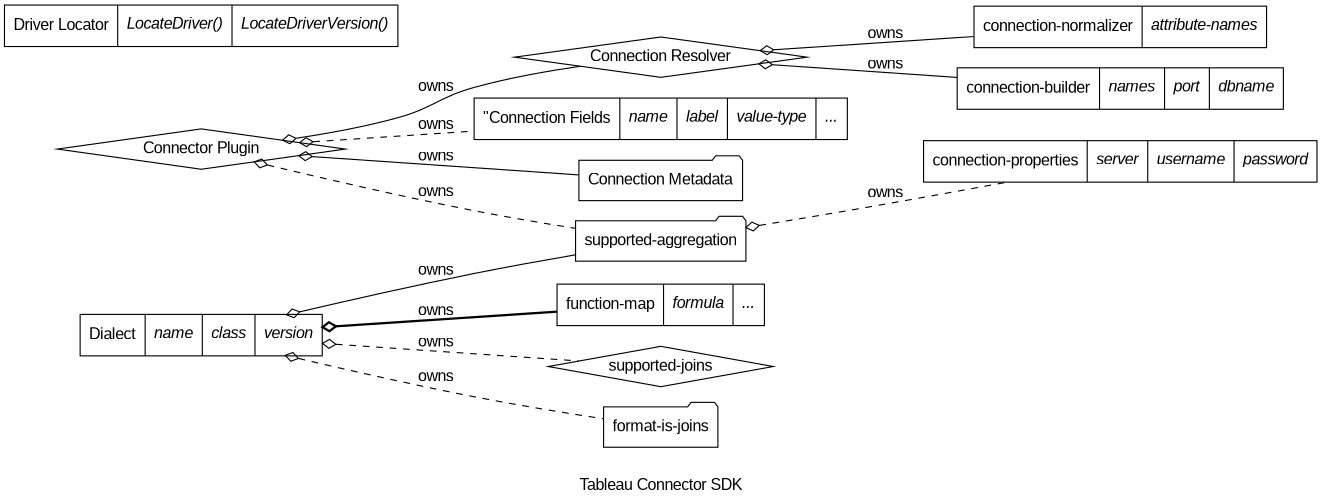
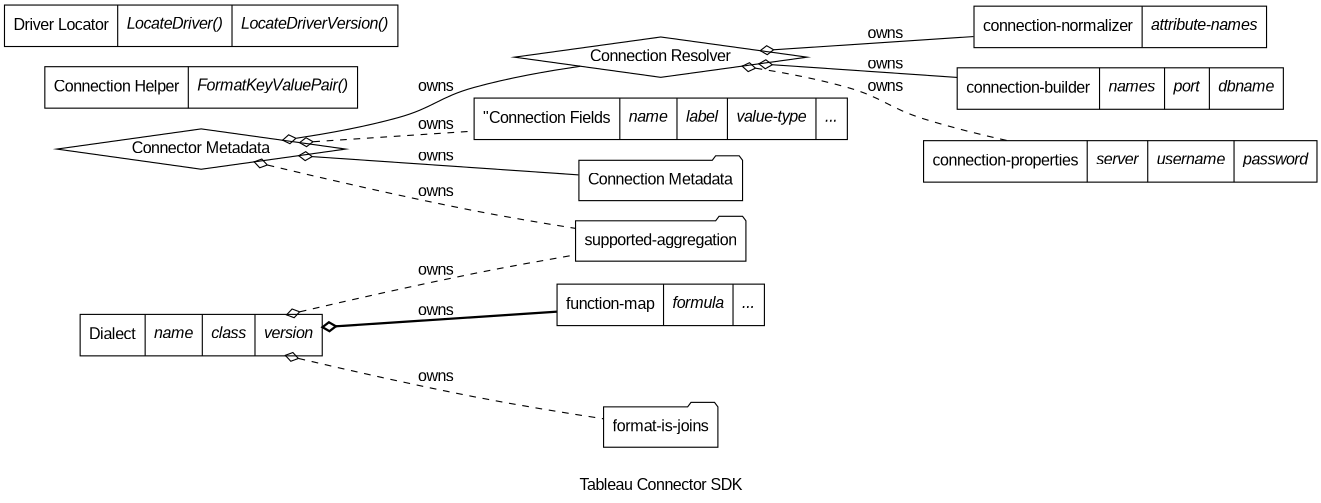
none -> (201, 87)
(201, 149) -> (201, 149)
(885, 204) -> (884, 102)
(437, 281) -> (437, 281)
(661, 367) -> none
